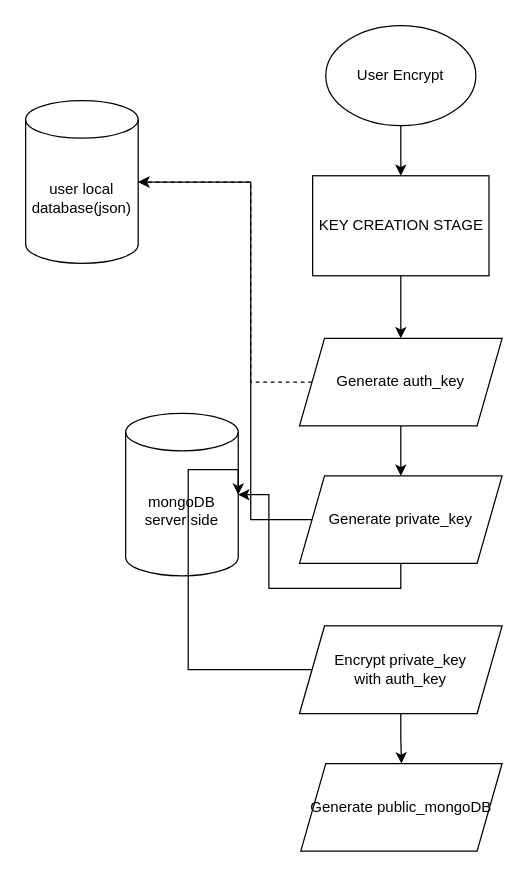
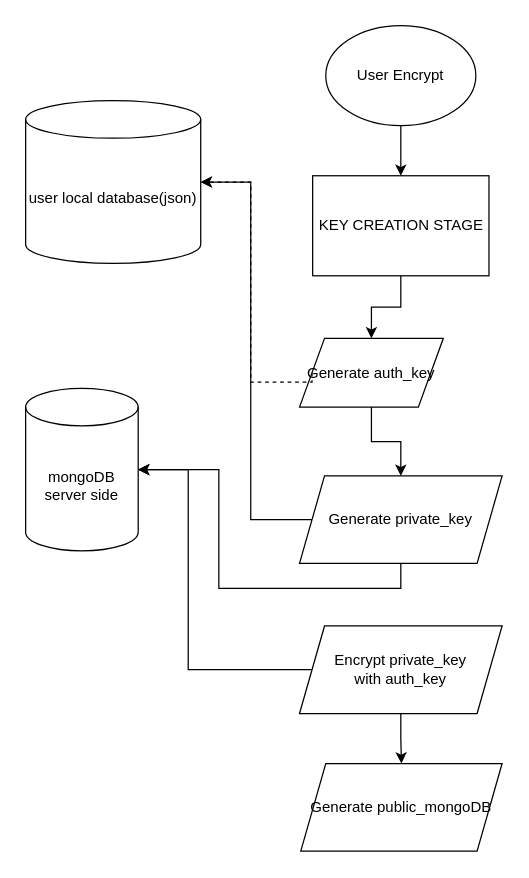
(82, 182) -> (113, 182)
(401, 382) -> (371, 373)
(182, 494) -> (82, 469)
